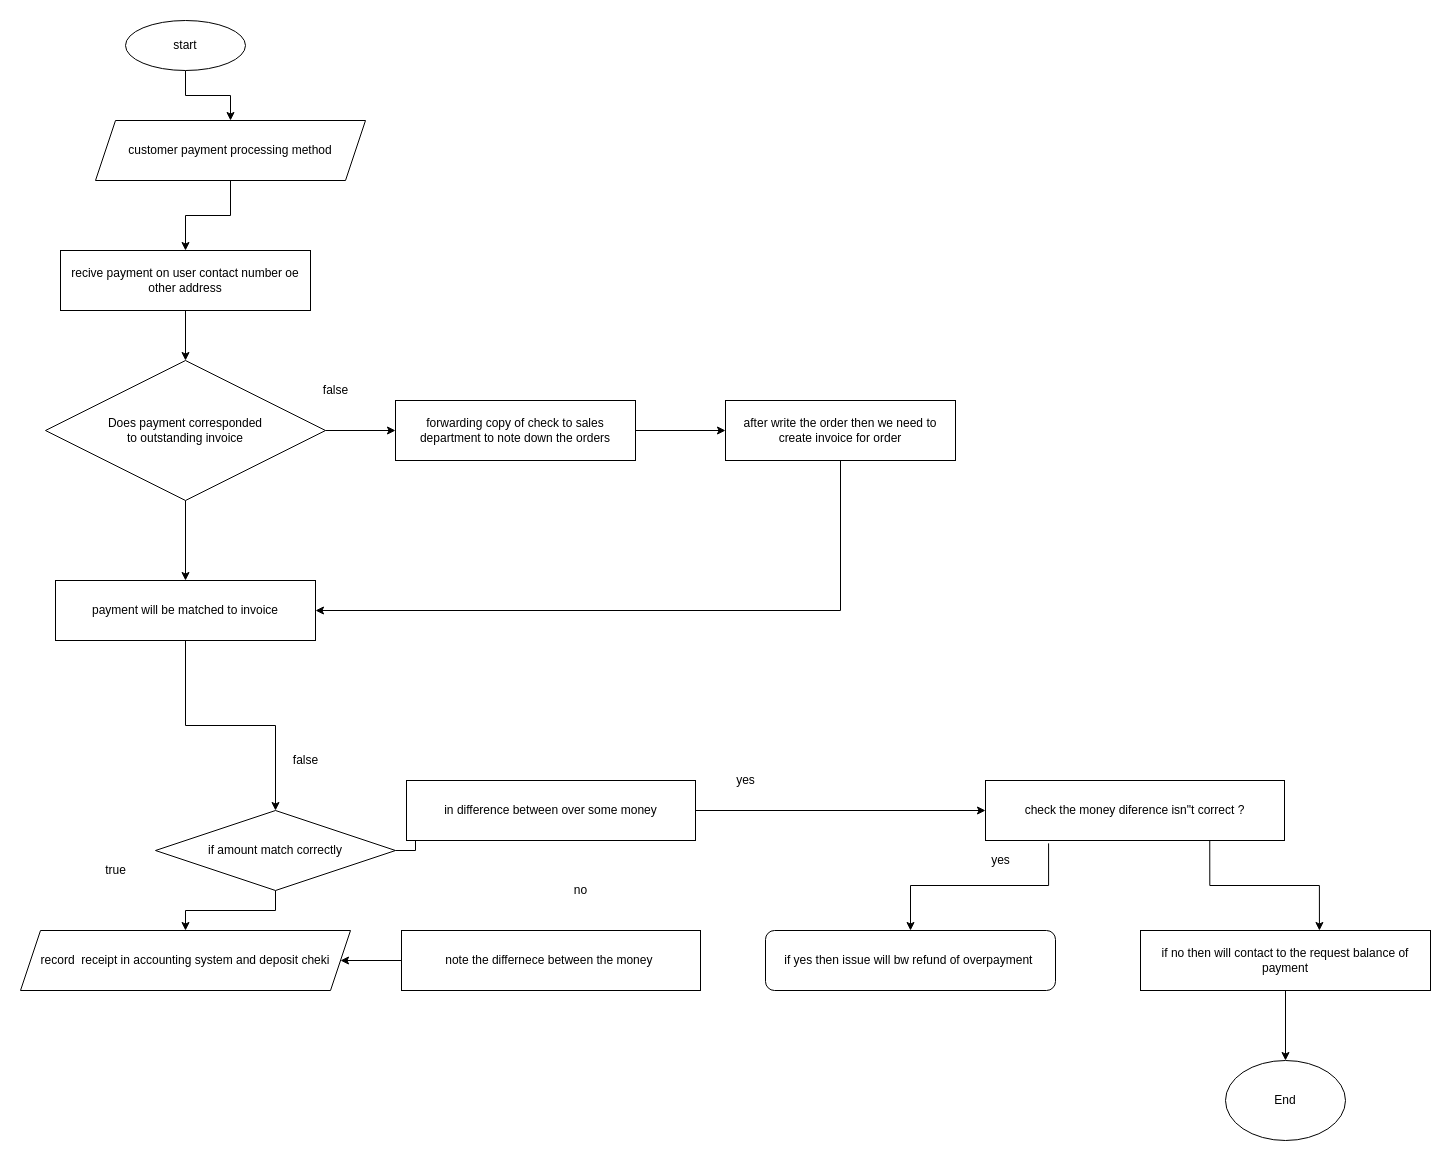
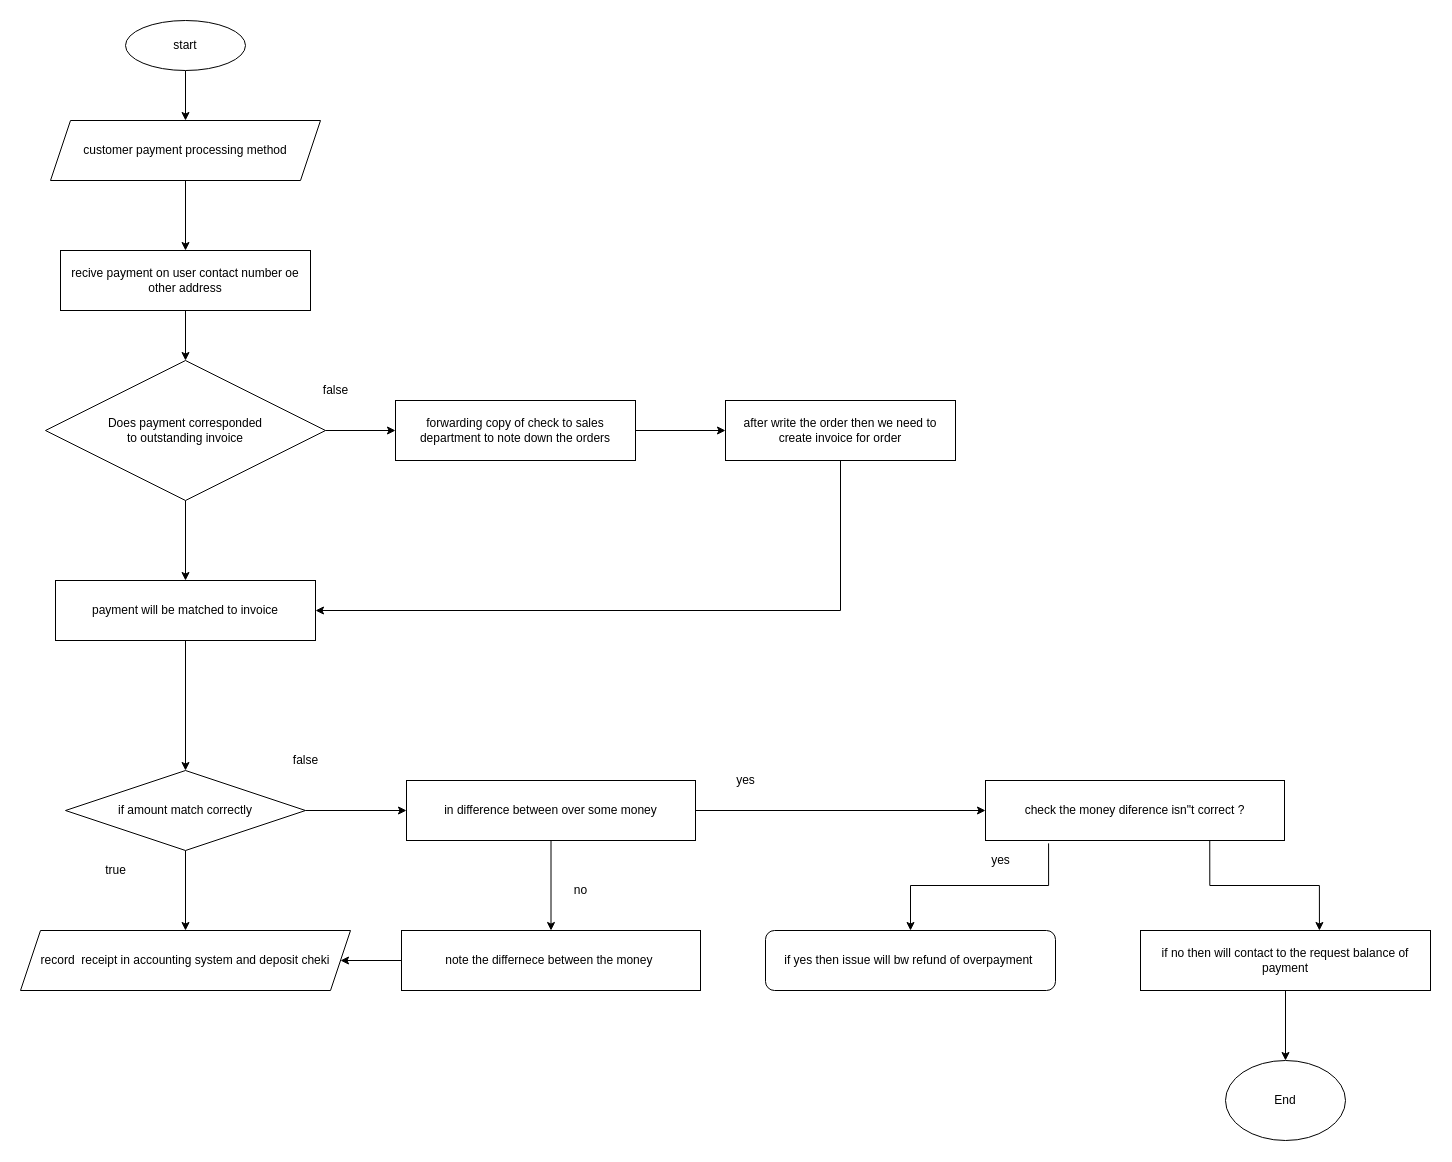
(231, 151) -> (186, 151)
(276, 851) -> (186, 811)
none -> (551, 882)
